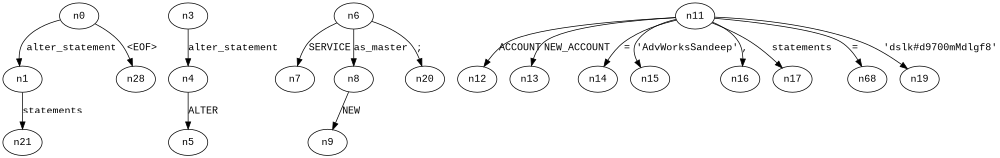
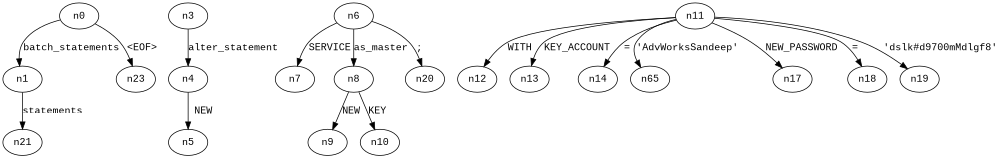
(72, 48) -> (72, 48)
(520, 48) -> (520, 48)
(577, 48) -> (577, 48)
(802, 48) -> (802, 48)
(136, 79) -> (136, 79)
(650, 79) -> (650, 79)
(740, 79) -> none
(867, 79) -> (867, 79)
(203, 111) -> (203, 111)
none -> (380, 142)
